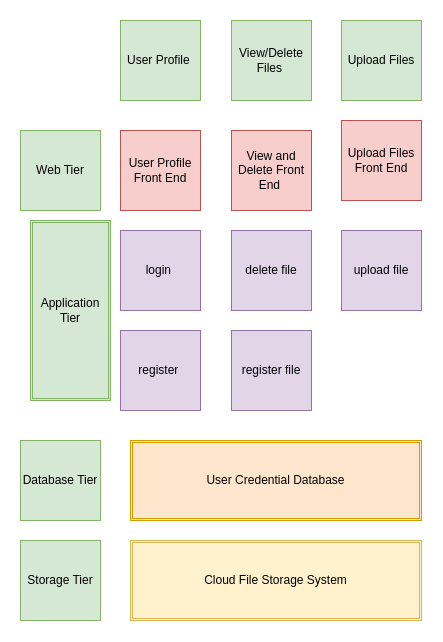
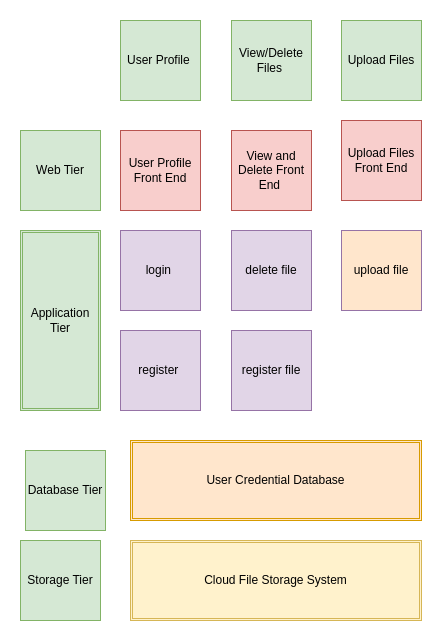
(382, 271) -> (382, 271)
(71, 311) -> (61, 321)
(61, 481) -> (66, 491)
